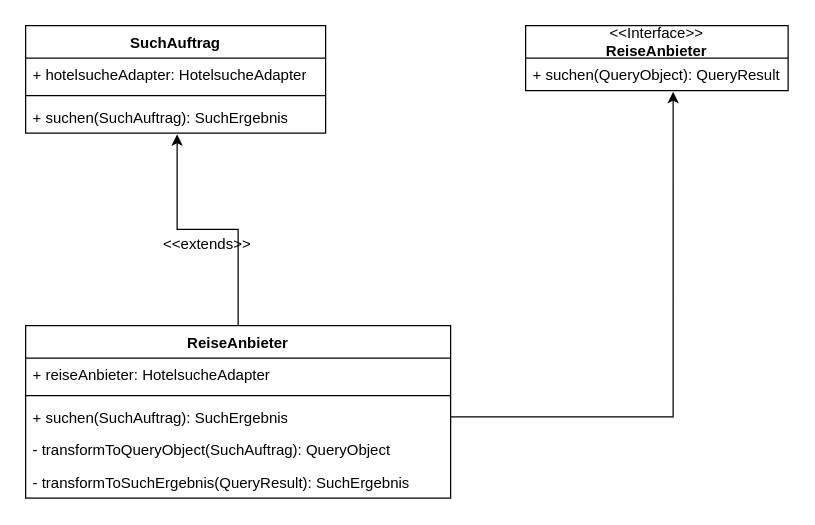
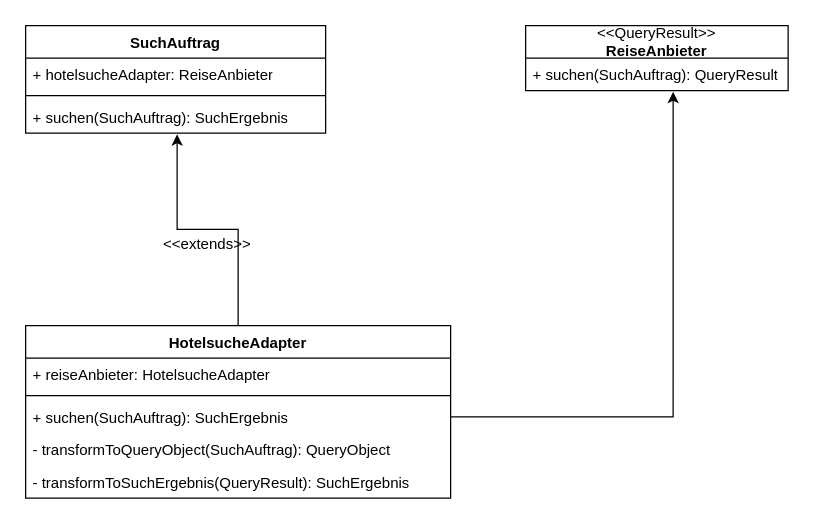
(657, 42) -> (657, 42)
(177, 85) -> (164, 76)
(658, 85) -> (658, 85)
(238, 343) -> (238, 343)
